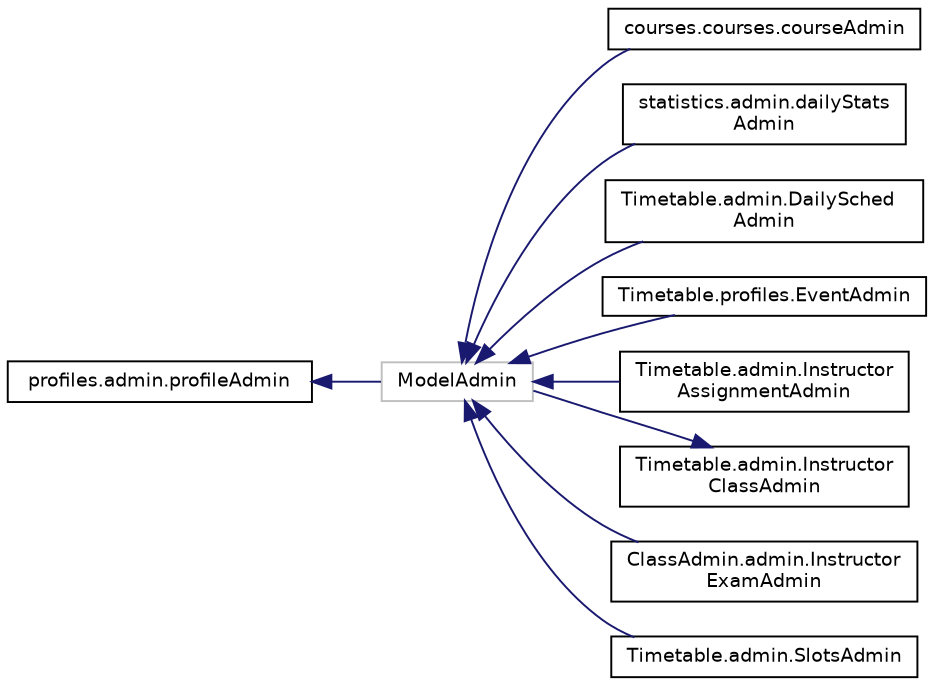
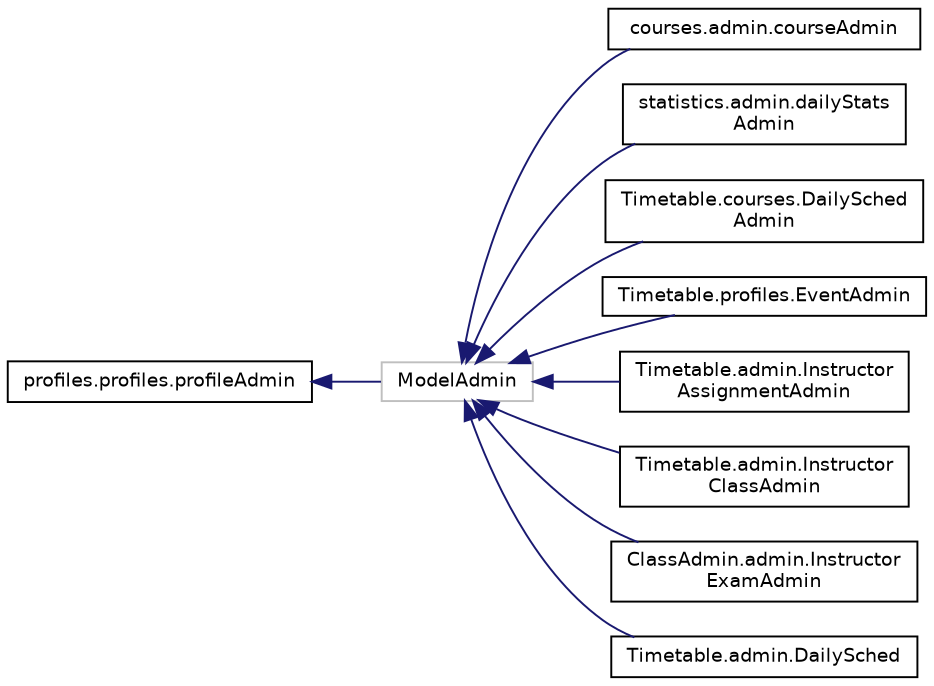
(764, 29) -> (764, 29)
(764, 211) -> (764, 211)
(160, 382) -> (160, 382)
(613, 416) -> (557, 433)
(764, 657) -> (764, 657)
